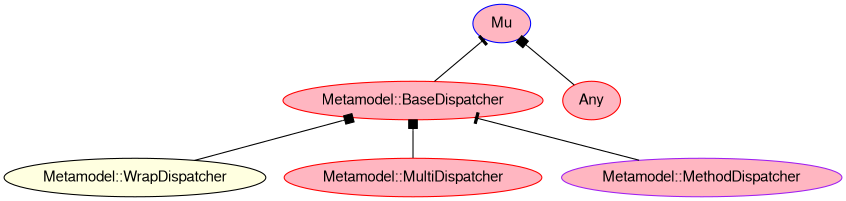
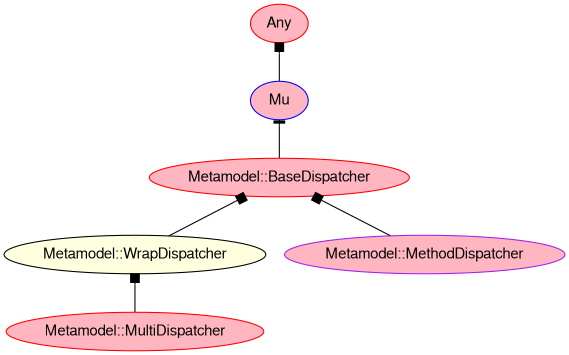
(551, 65) -> (279, 67)
(559, 140) -> (357, 218)
(413, 144) -> (135, 298)
